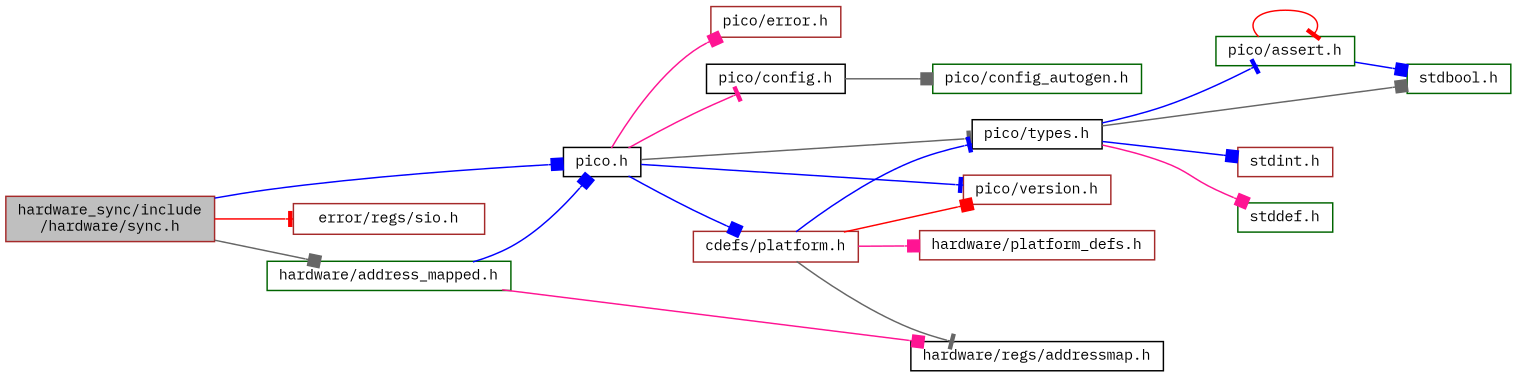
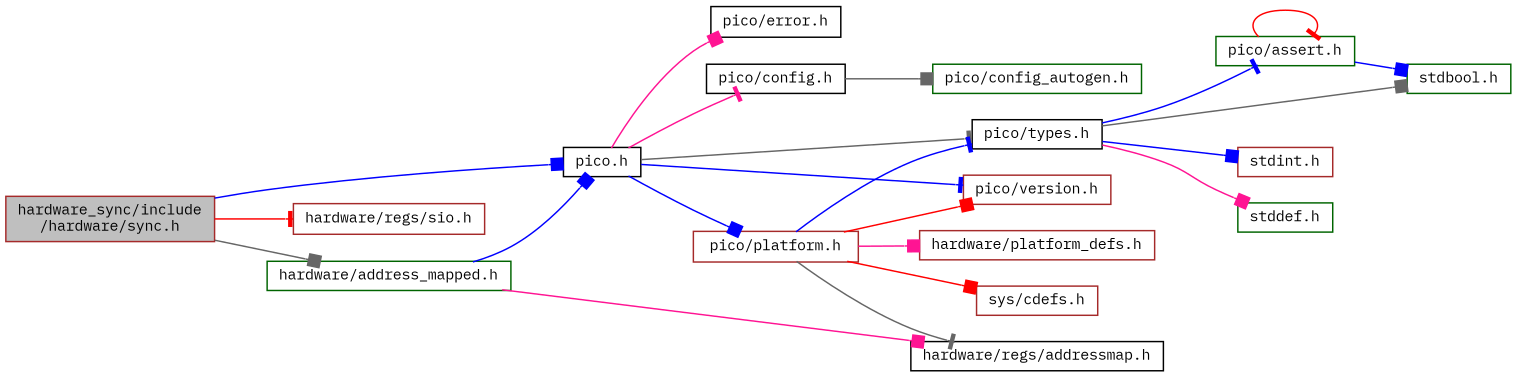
(776, 22) -> (776, 22)
(389, 219) -> (389, 219)
(776, 247) -> (776, 247)
none -> (1037, 301)
